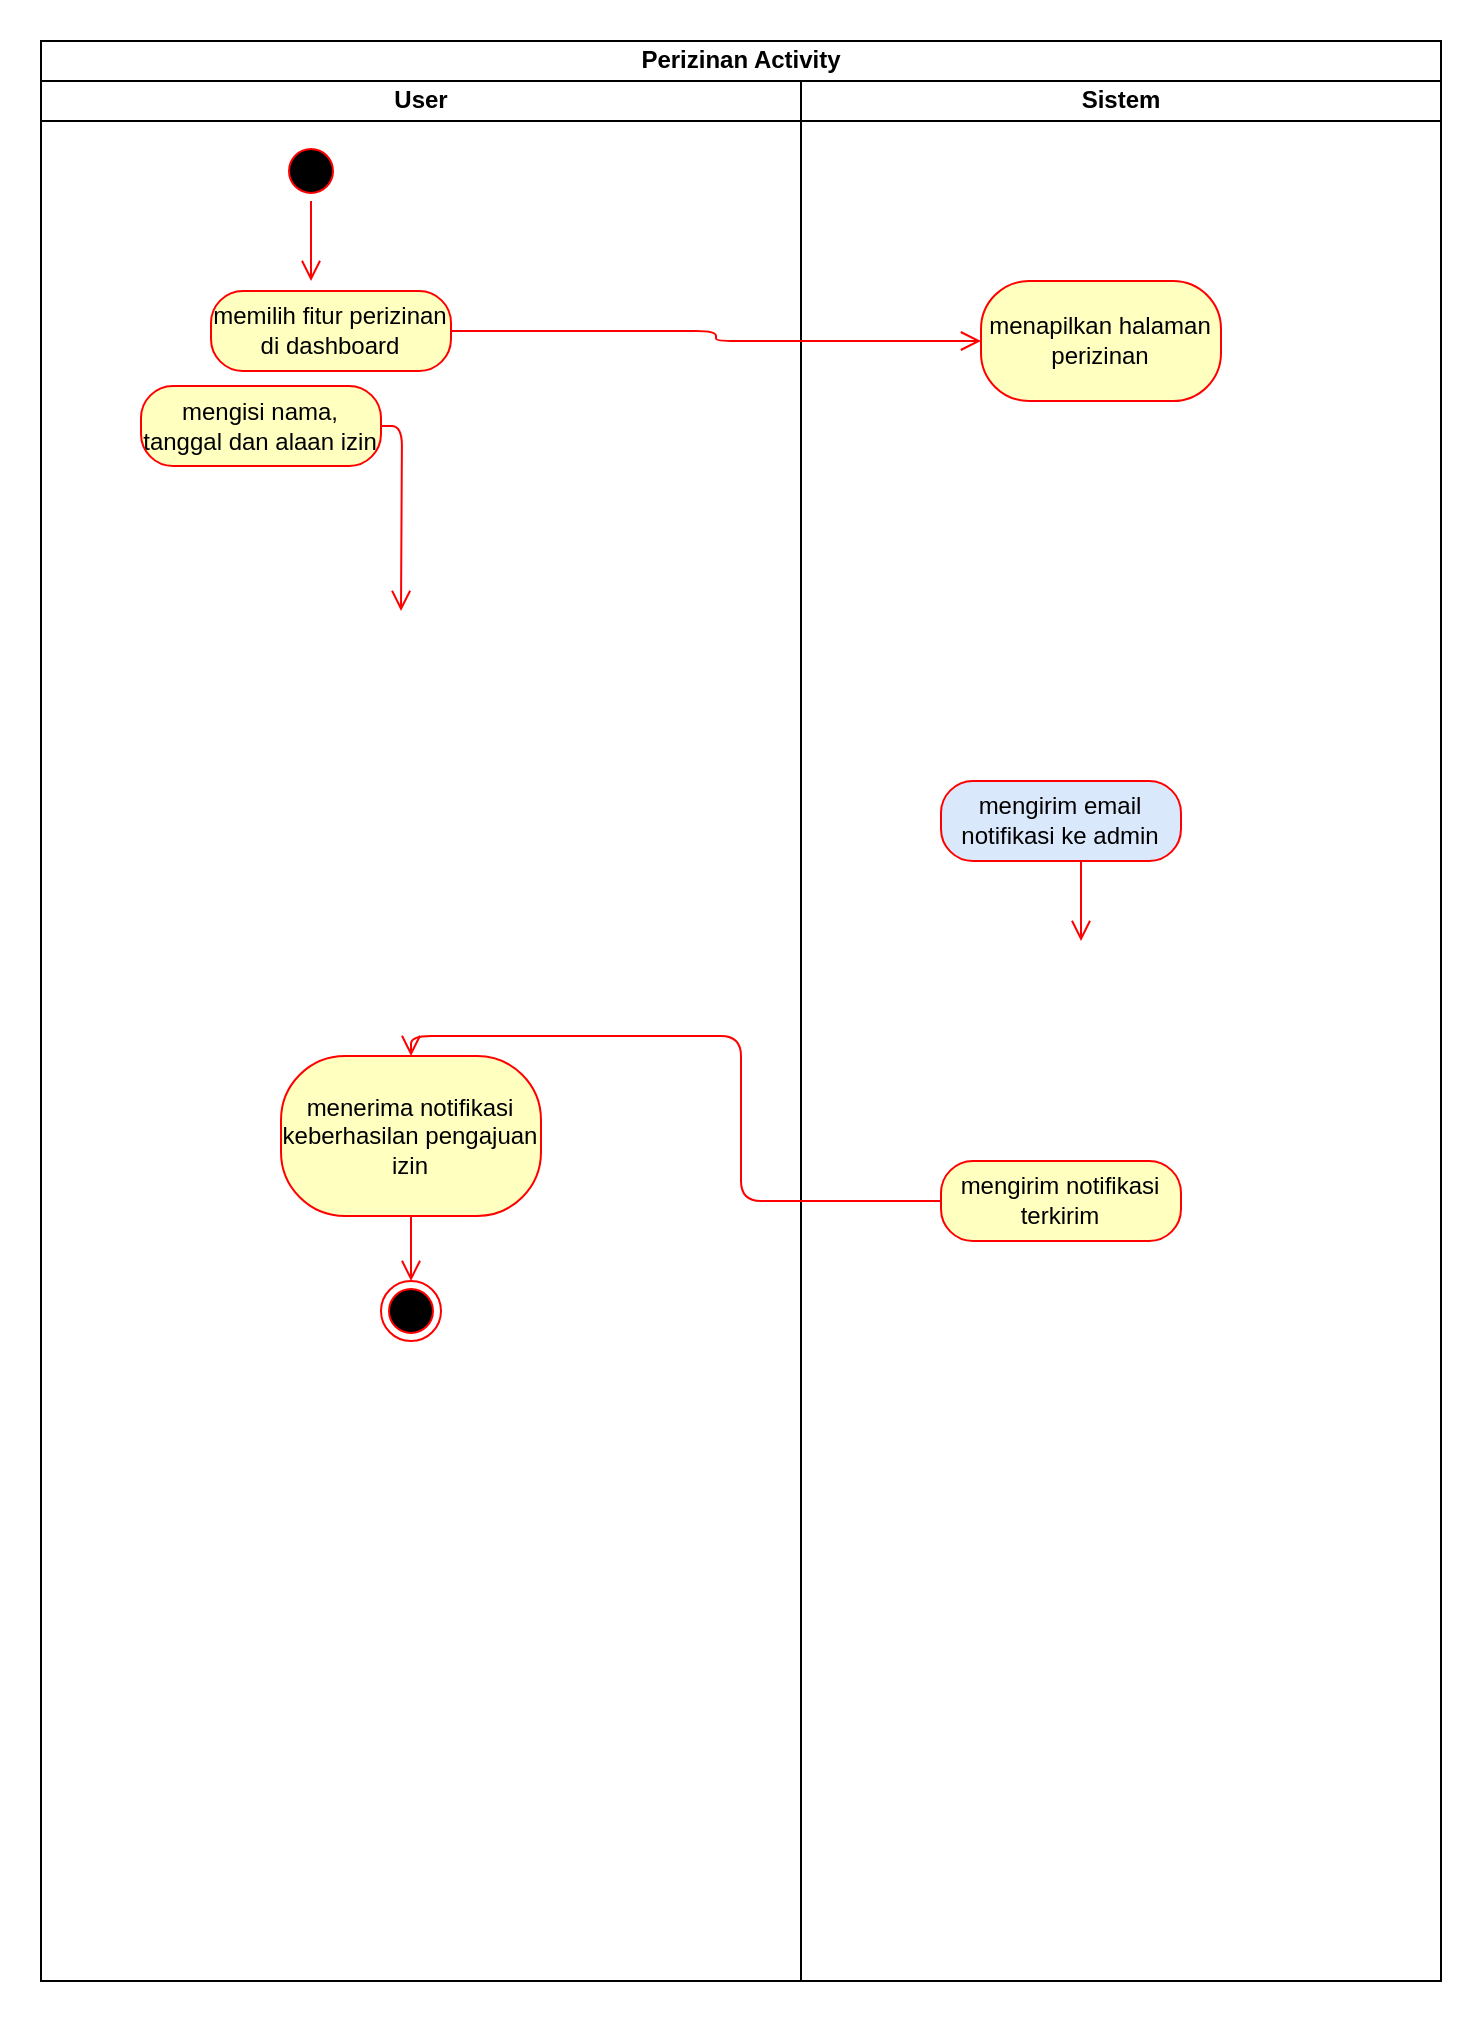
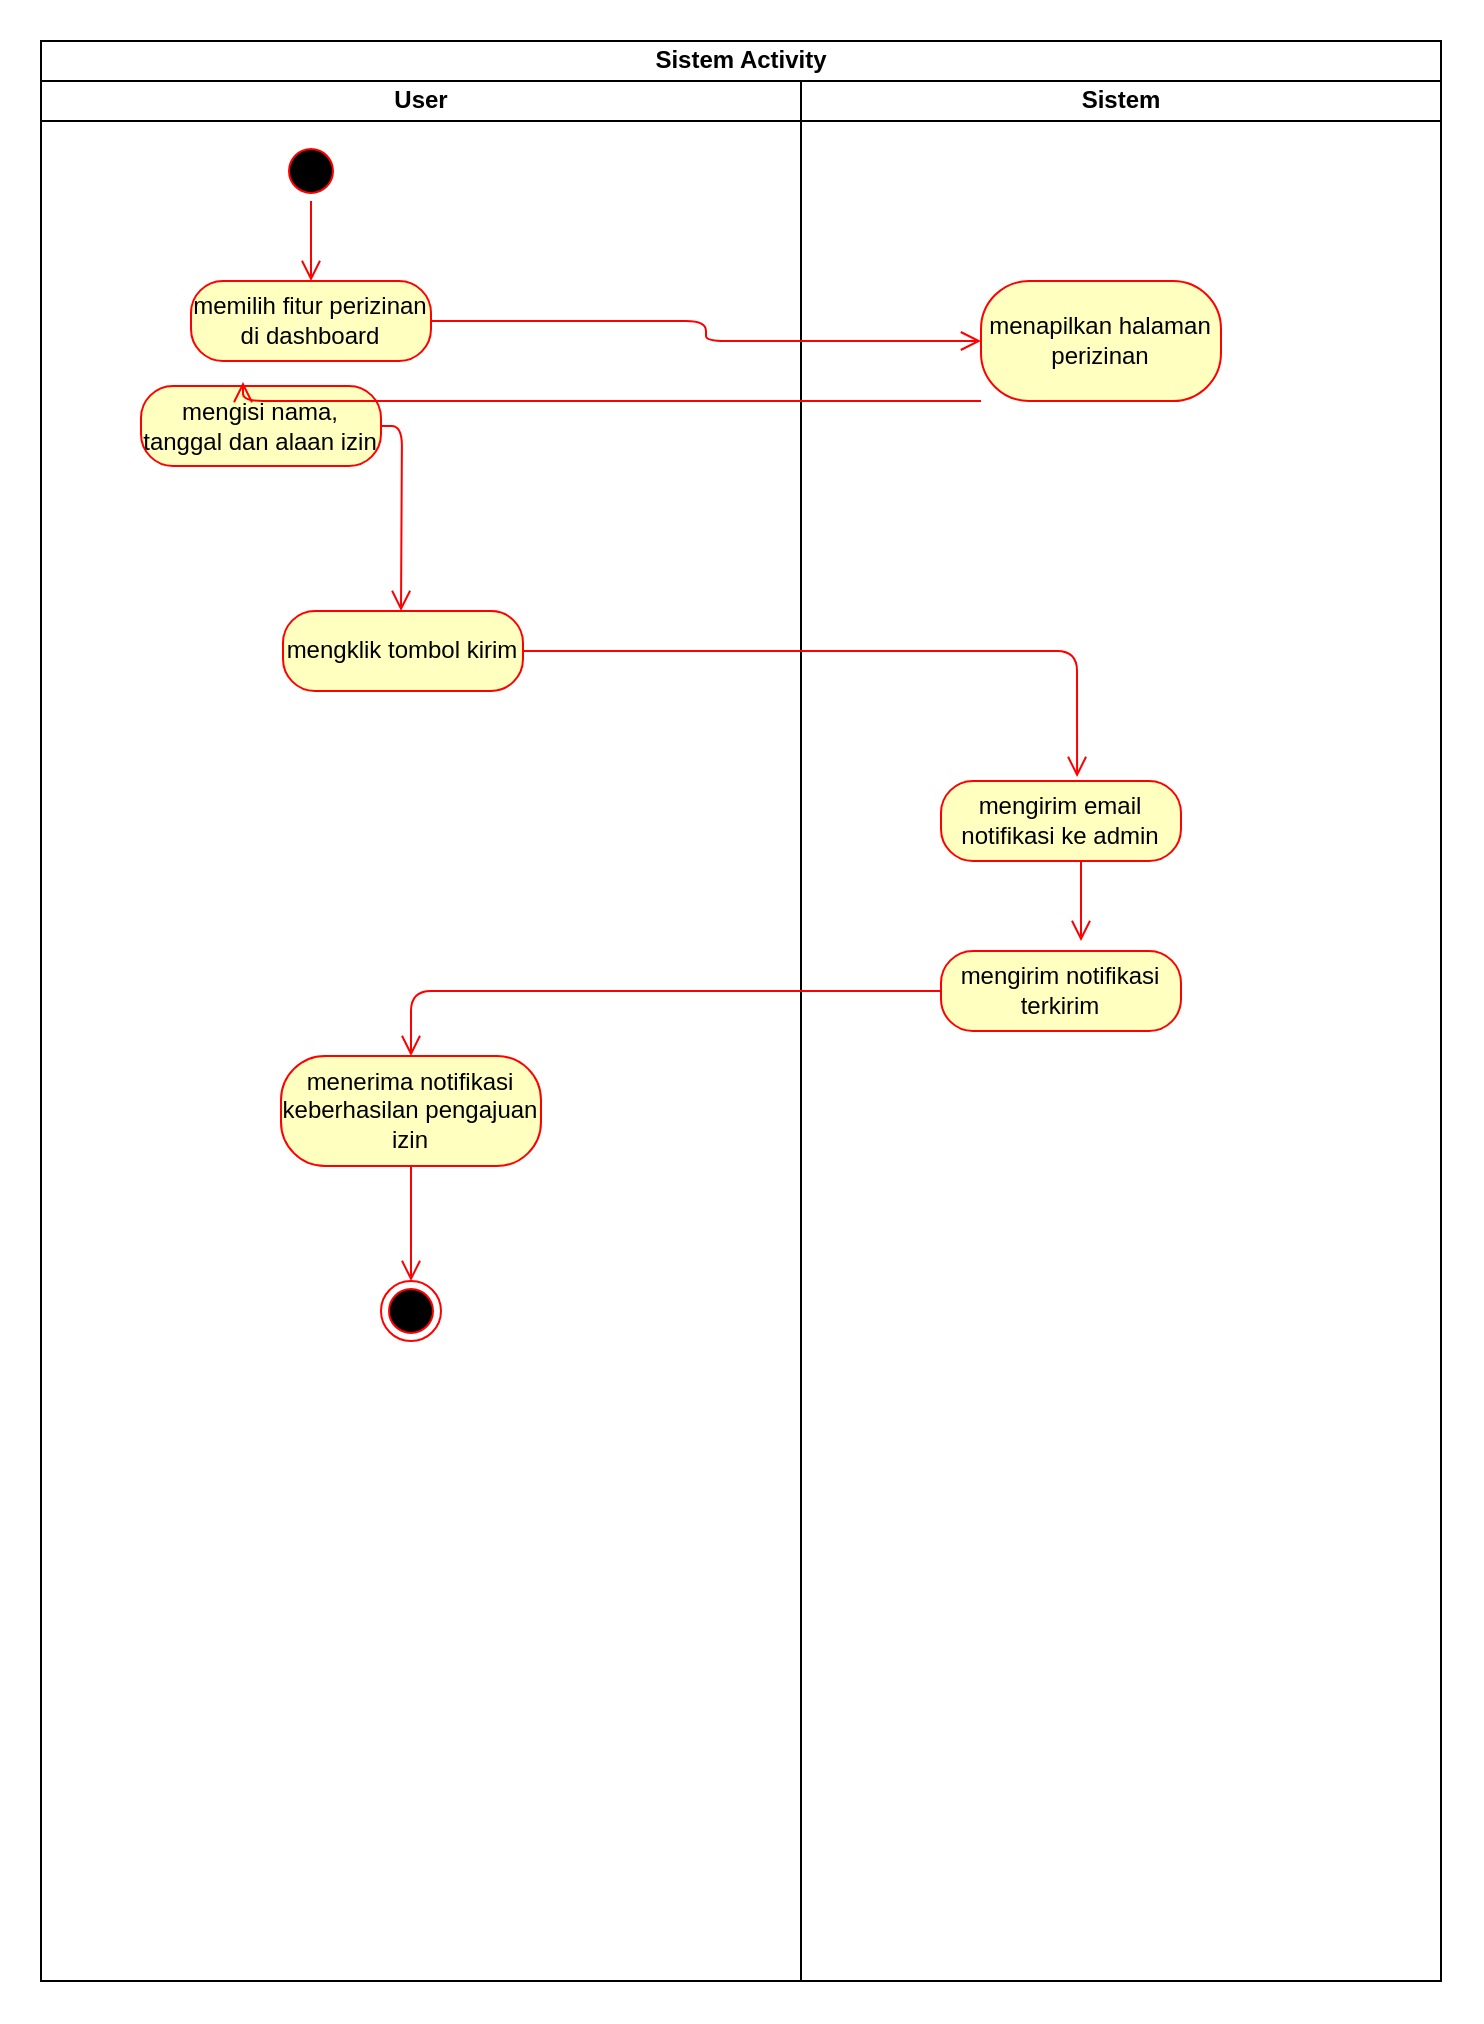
(742, 61) -> (742, 61)
(331, 331) -> (311, 321)
none -> (518, 401)
none -> (403, 651)
none -> (994, 651)
(1061, 821) -> (1061, 821)
(411, 1136) -> (411, 1111)
(1061, 1201) -> (1061, 991)
